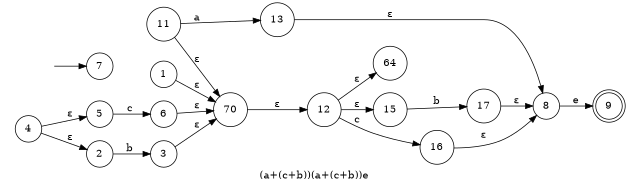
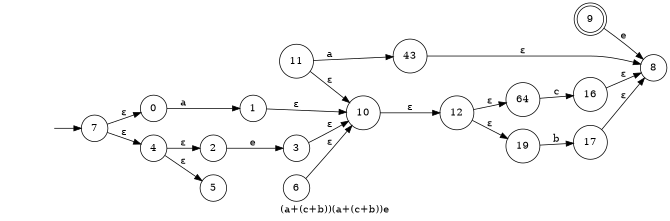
(277, 20) -> (410, 56)
(572, 106) -> (621, 41)
none -> (154, 108)
(230, 110) -> (363, 113)
(390, 110) -> (523, 146)
(128, 114) -> none
(375, 134) -> (553, 97)
none -> (121, 137)
(130, 148) -> (253, 143)
